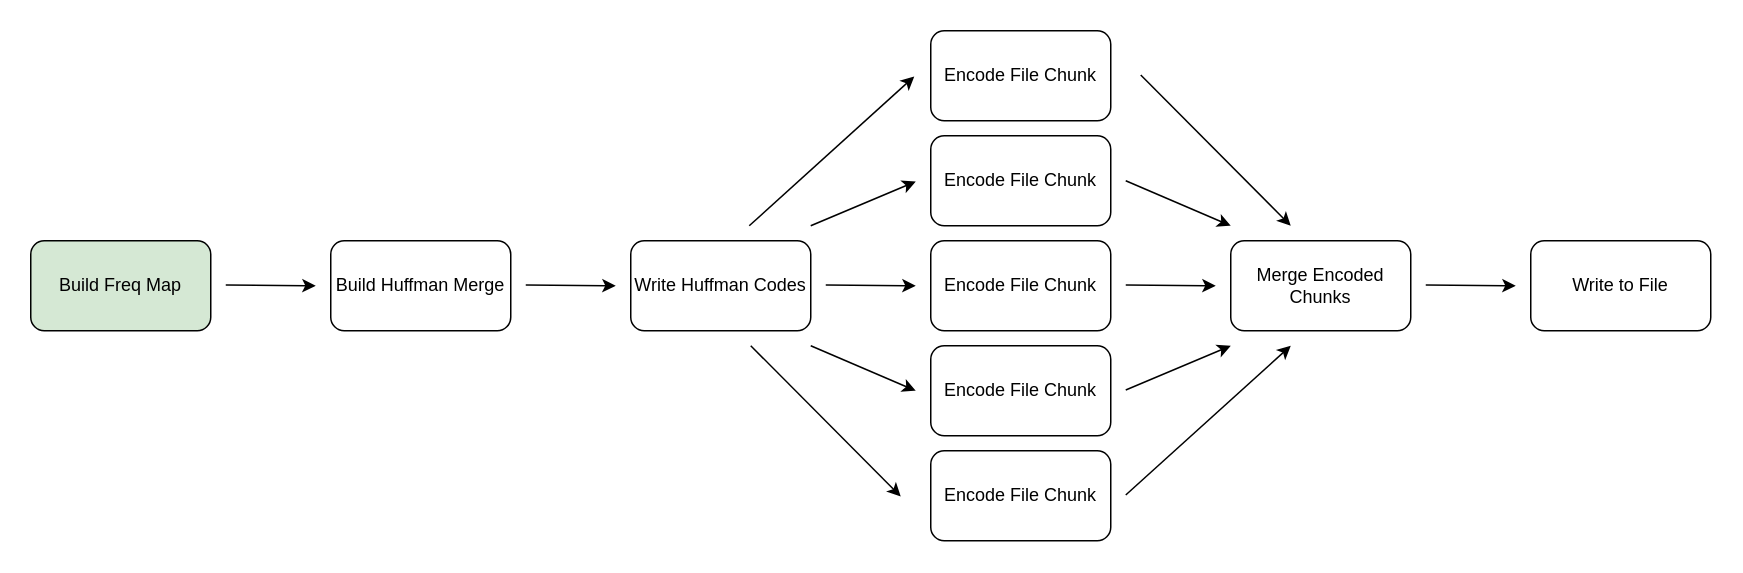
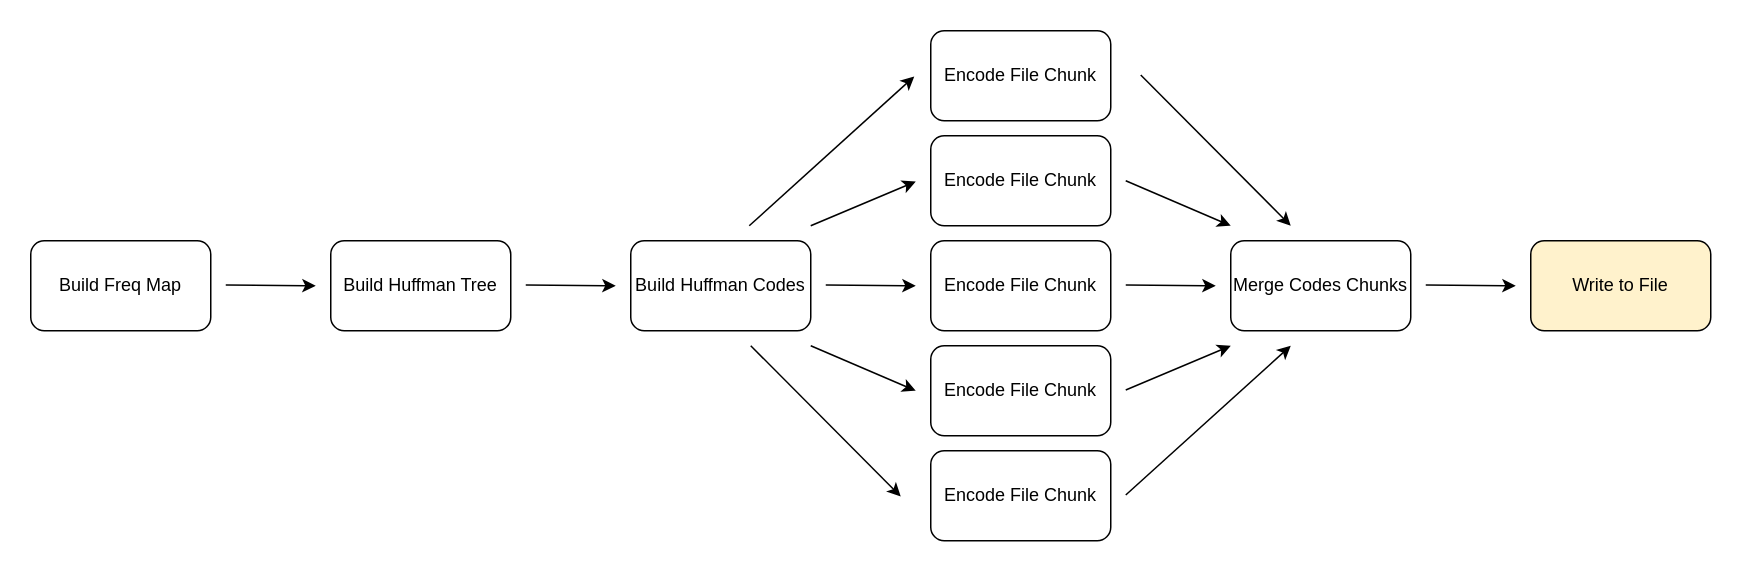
(121, 286) -> (121, 286)
(421, 286) -> (421, 286)
(721, 286) -> (721, 286)
(1321, 286) -> (1321, 286)
(1621, 286) -> (1621, 286)
